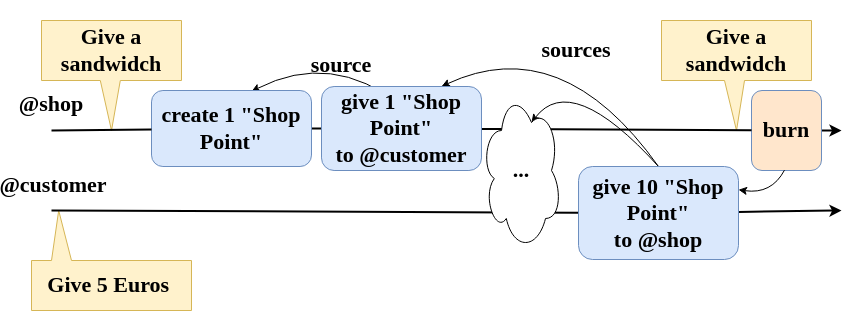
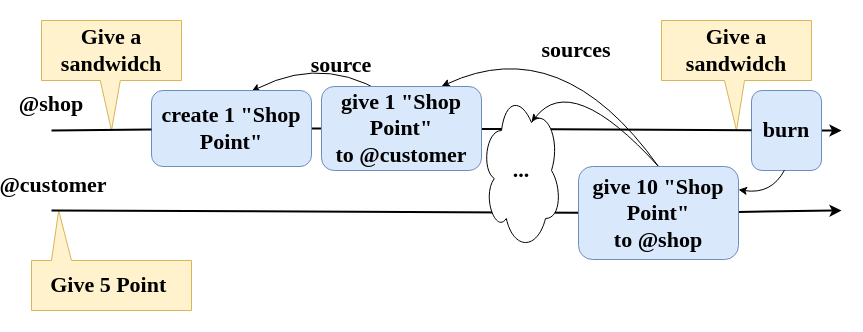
(787, 131) -> (787, 131)
(112, 286) -> (112, 286)
